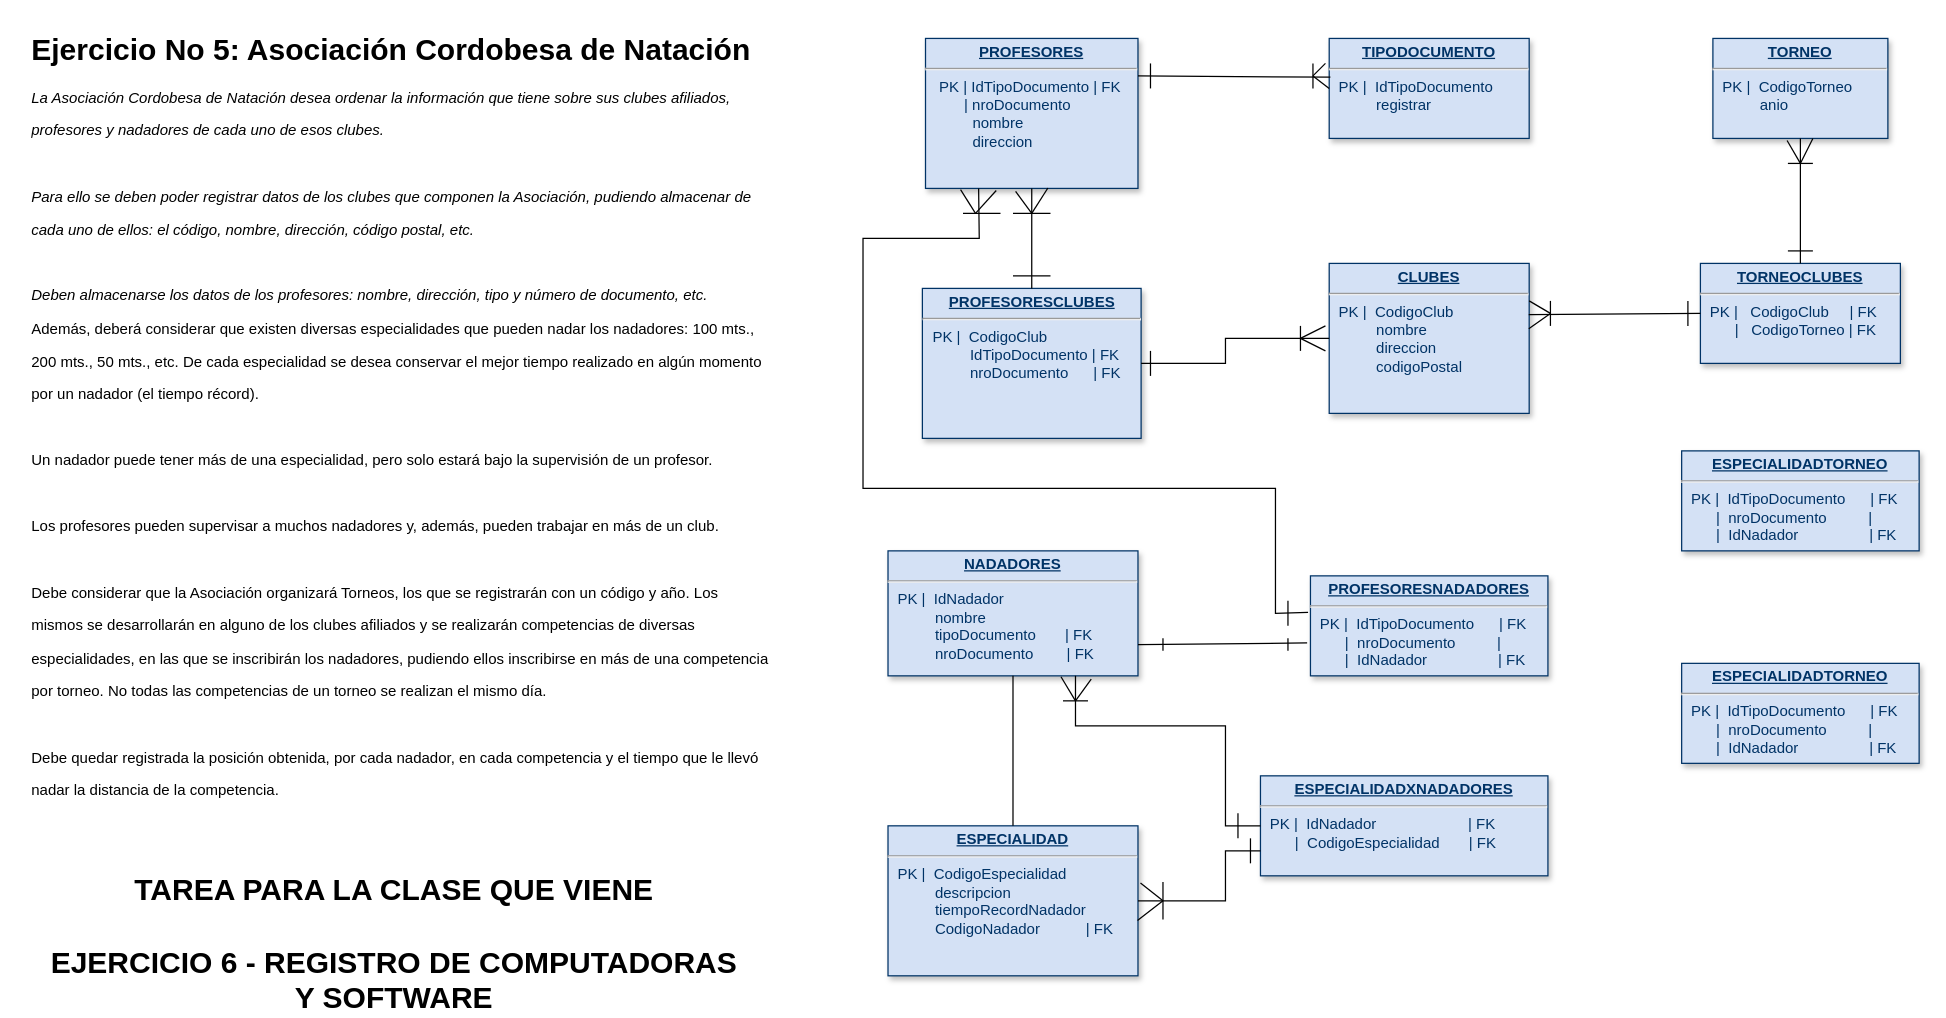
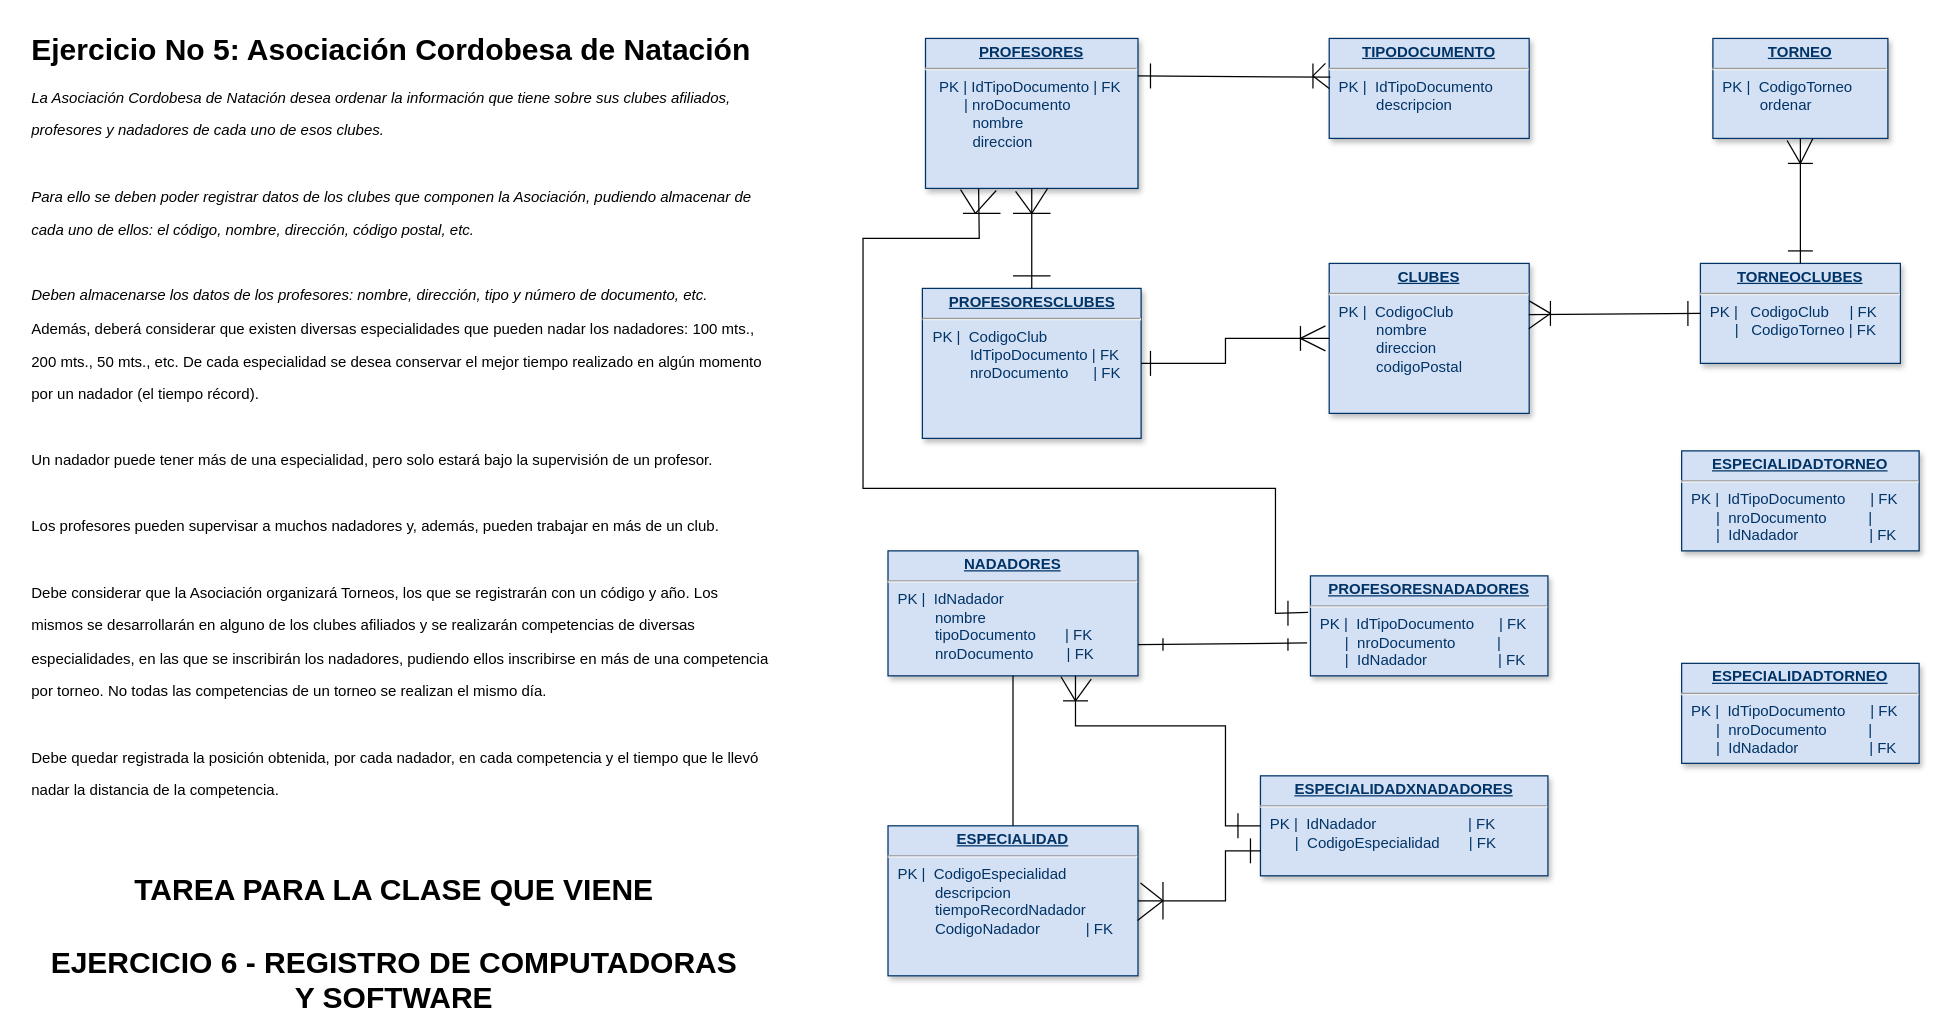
(1410, 65) -> (1410, 65)
(1781, 65) -> (1781, 65)
